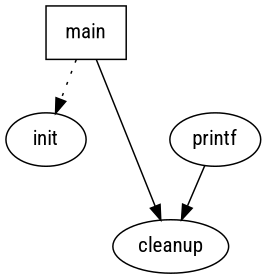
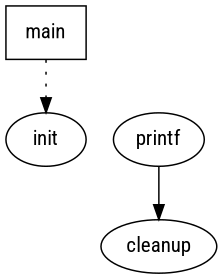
(126, 133) -> none
